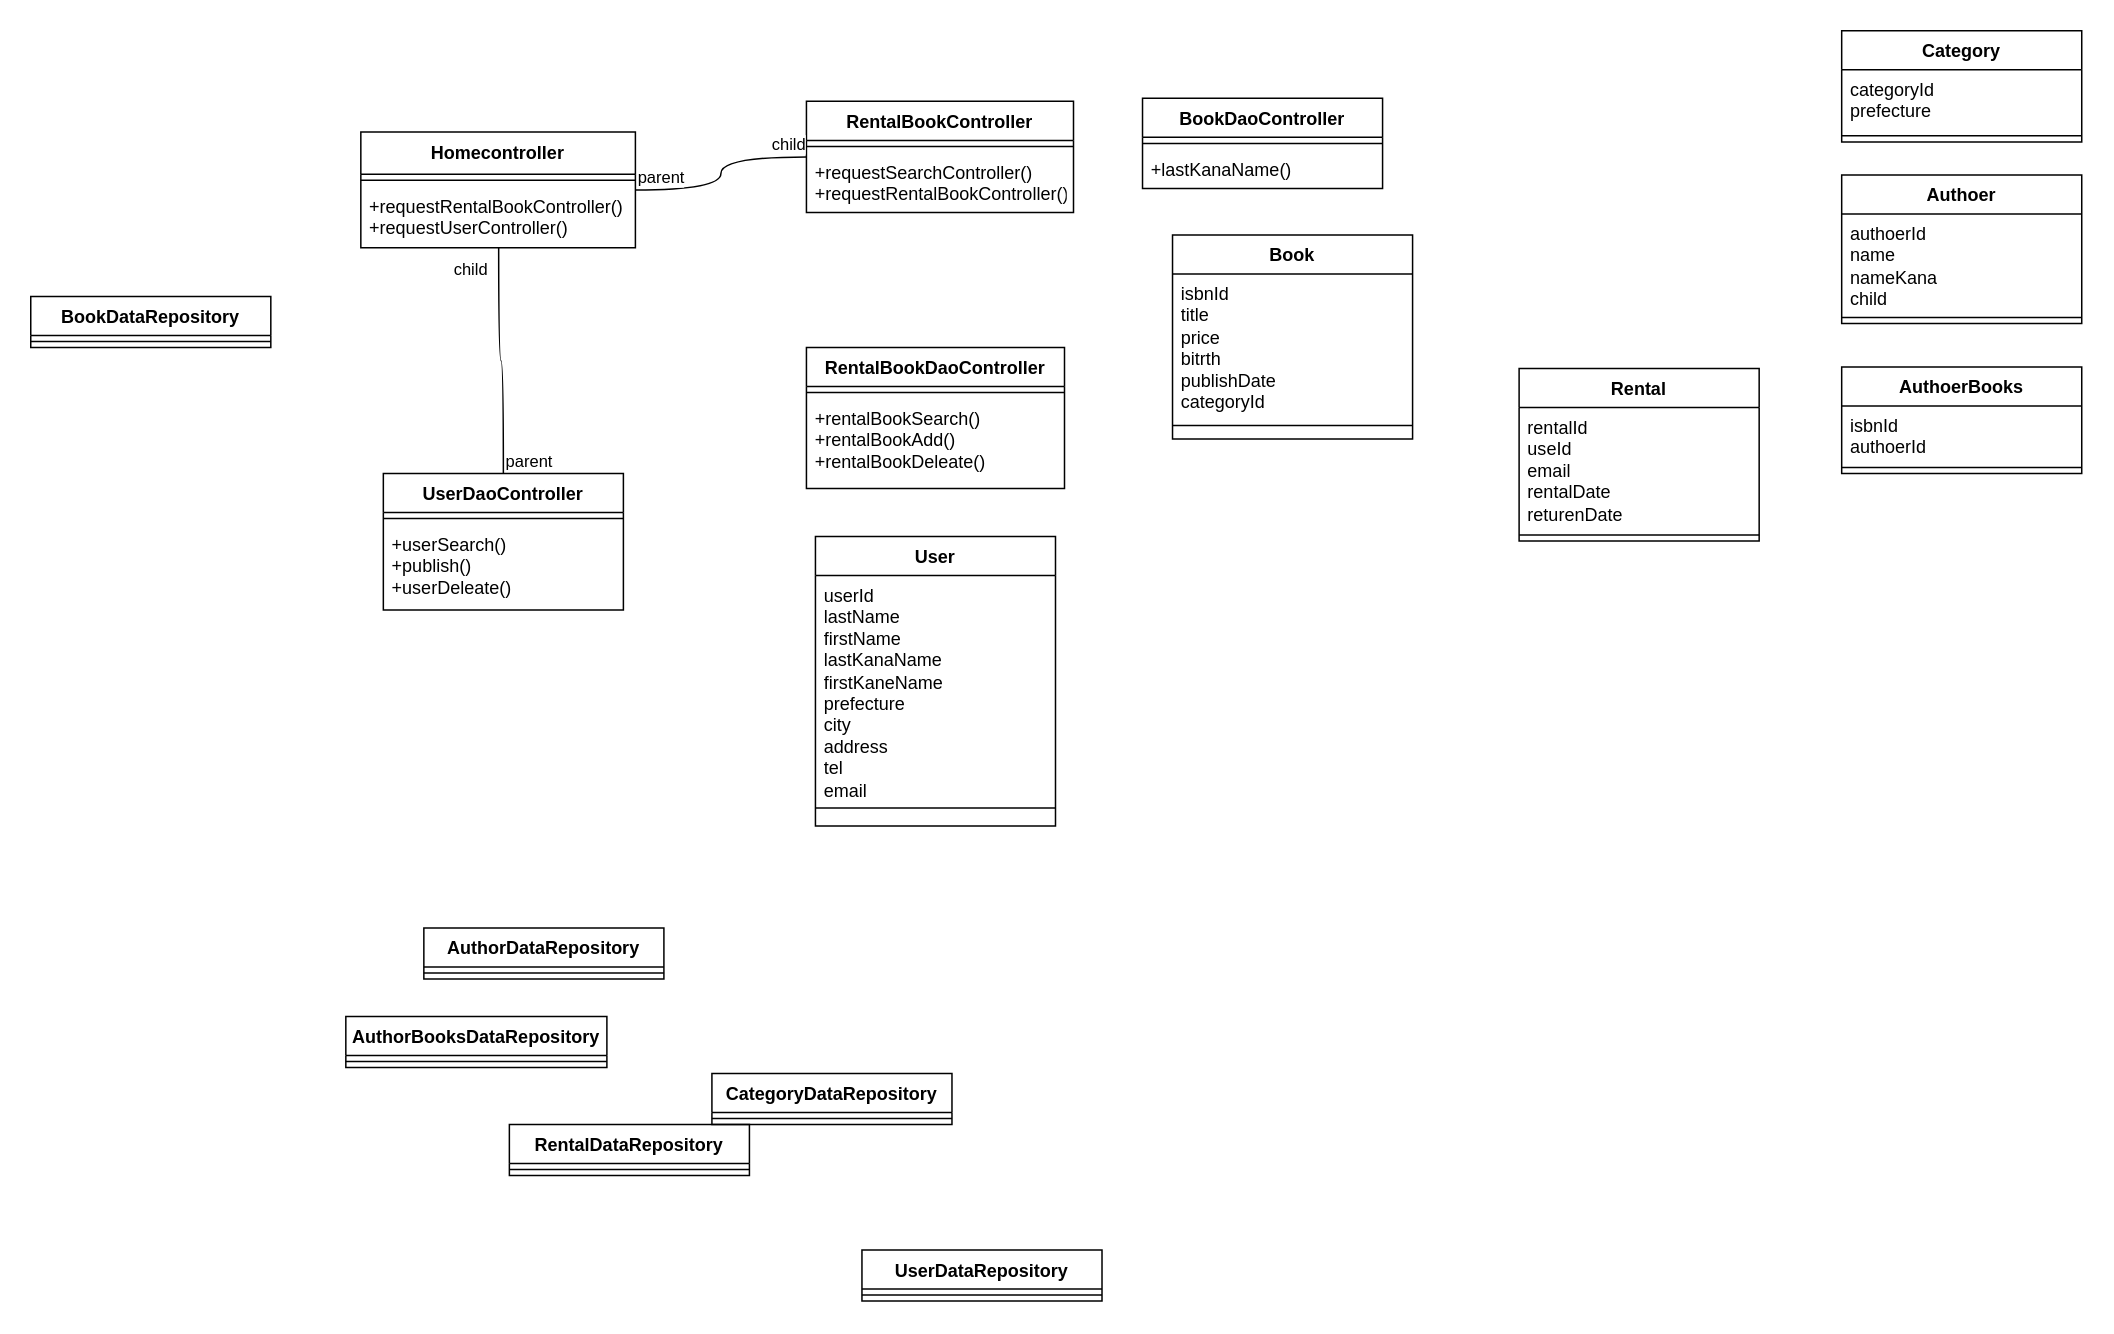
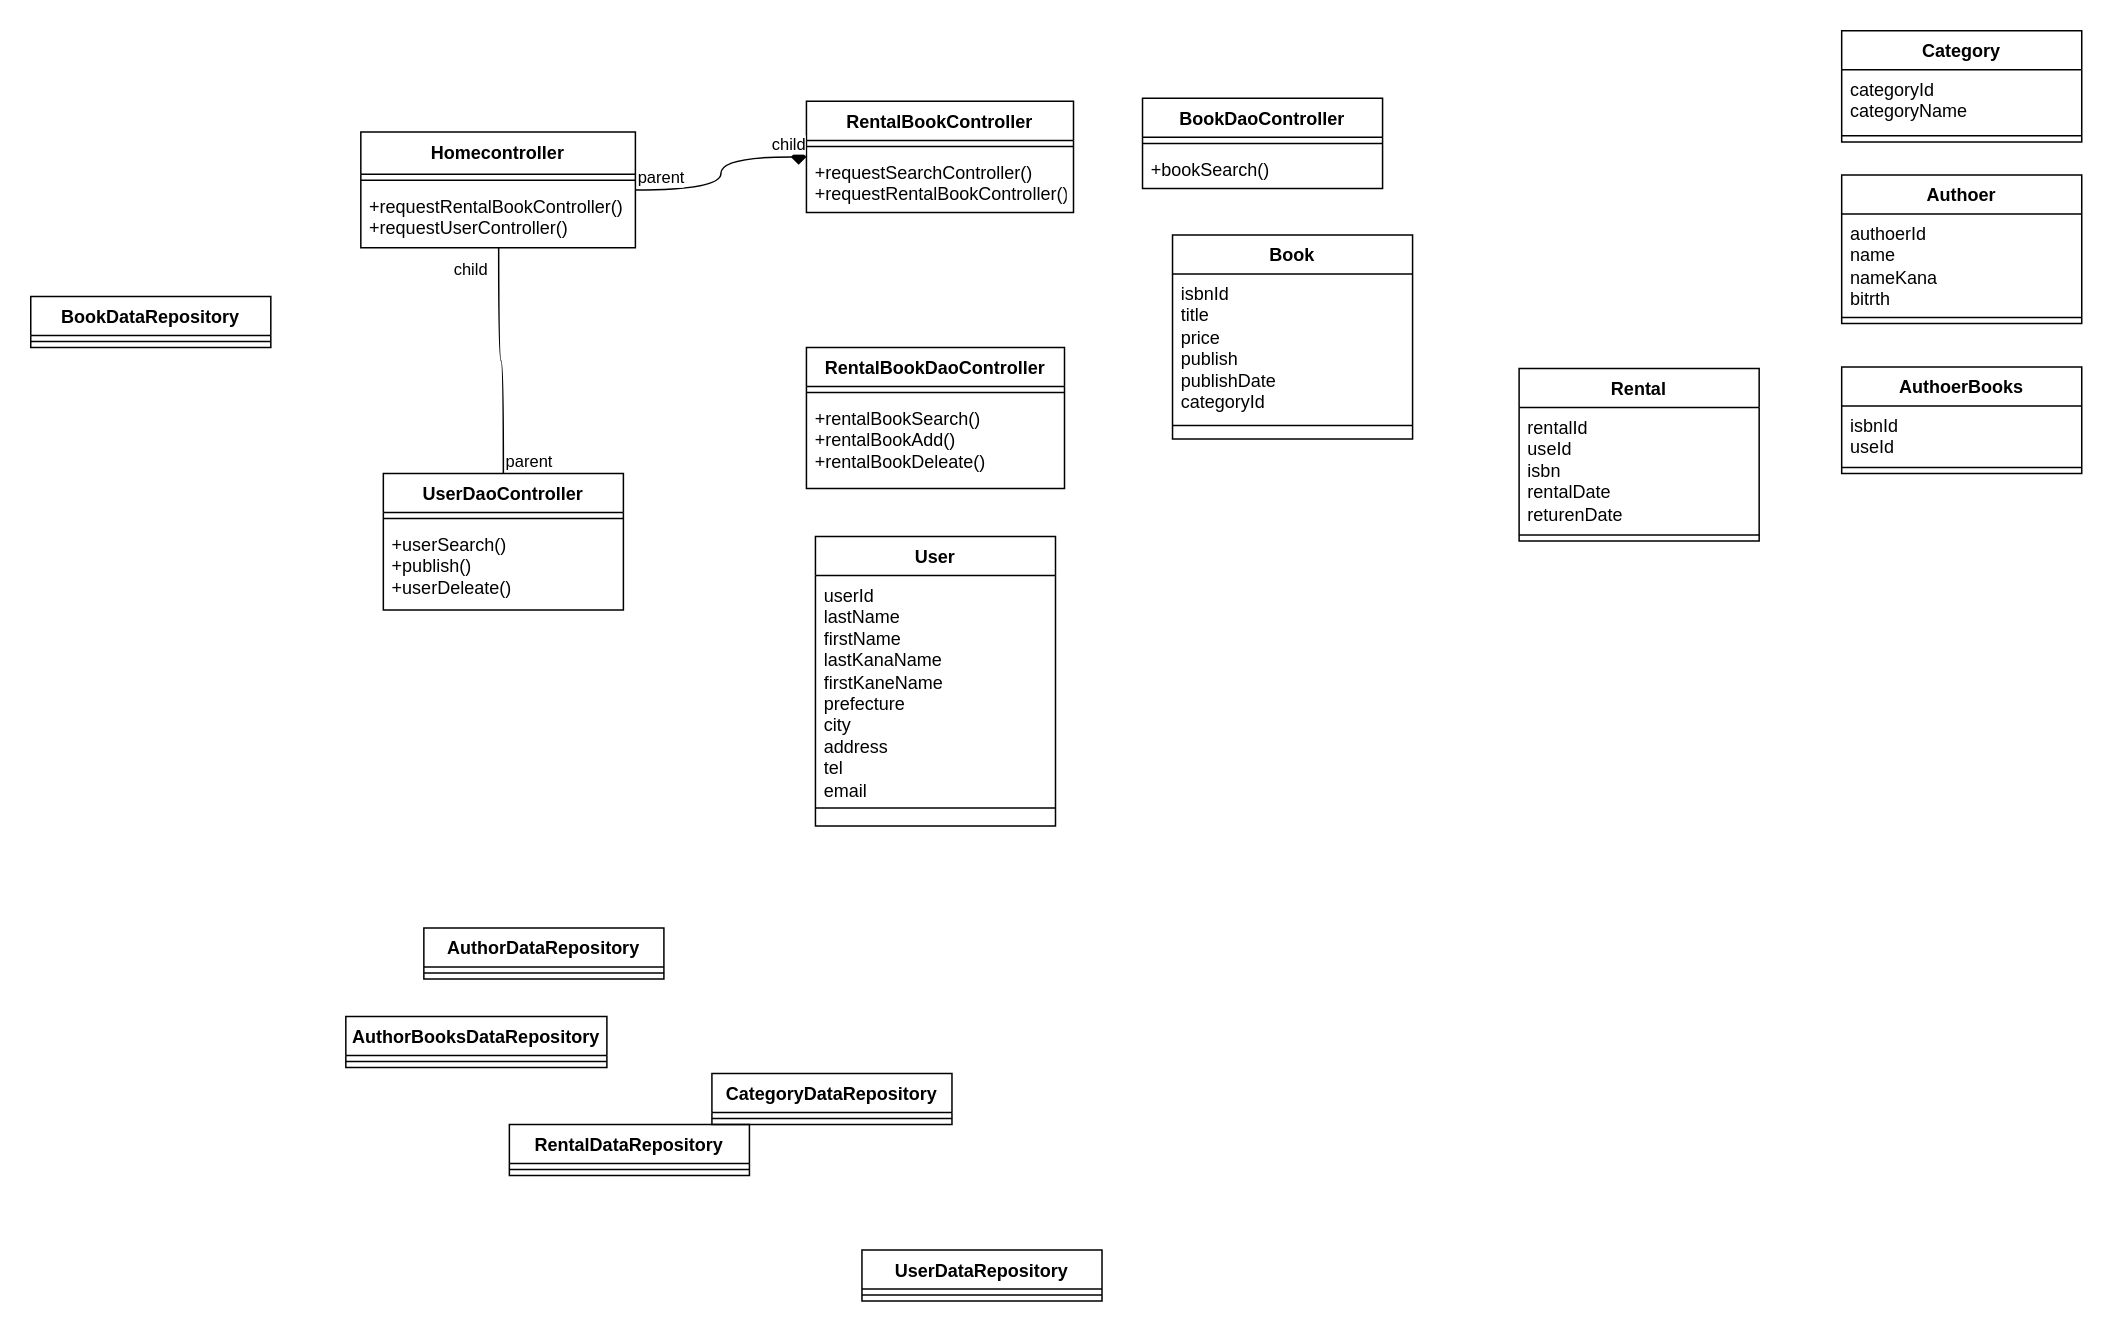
(1901, 102) -> (1911, 102)
(797, 157) -> (791, 157)
(1225, 171) -> (1217, 171)
(1896, 267) -> (1896, 267)
(1232, 349) -> (1232, 349)
(1896, 438) -> (1878, 438)
(1583, 472) -> (1583, 472)
